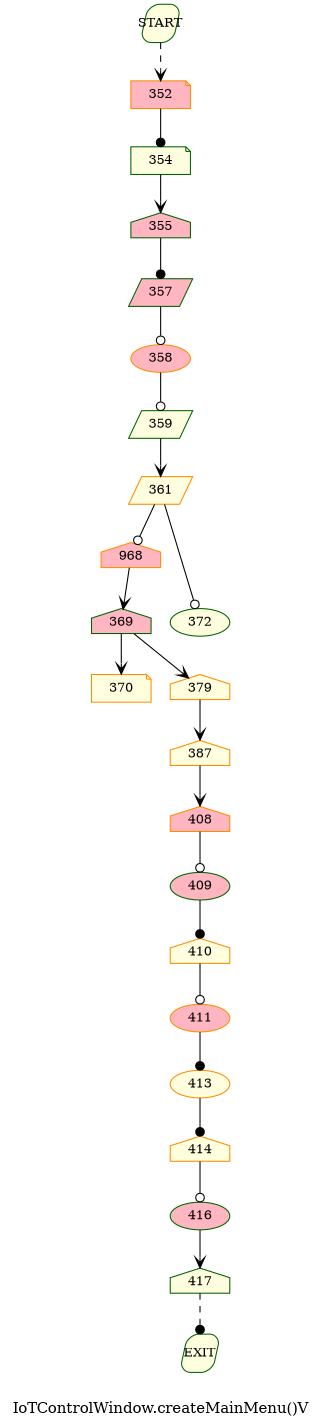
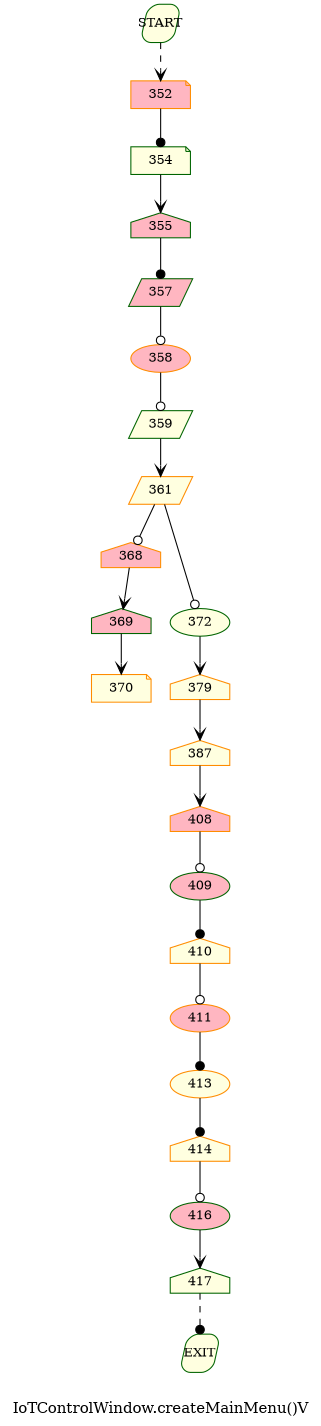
(131, 556) -> (131, 556)
(157, 653) -> (200, 650)
